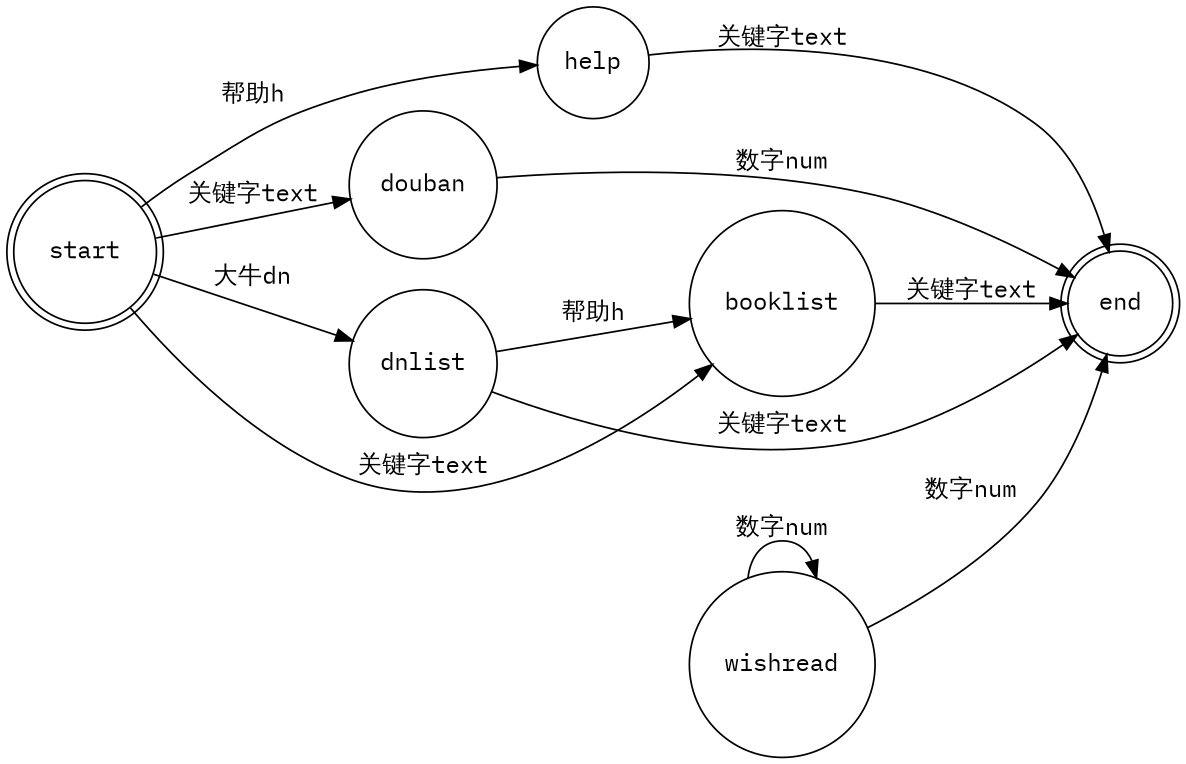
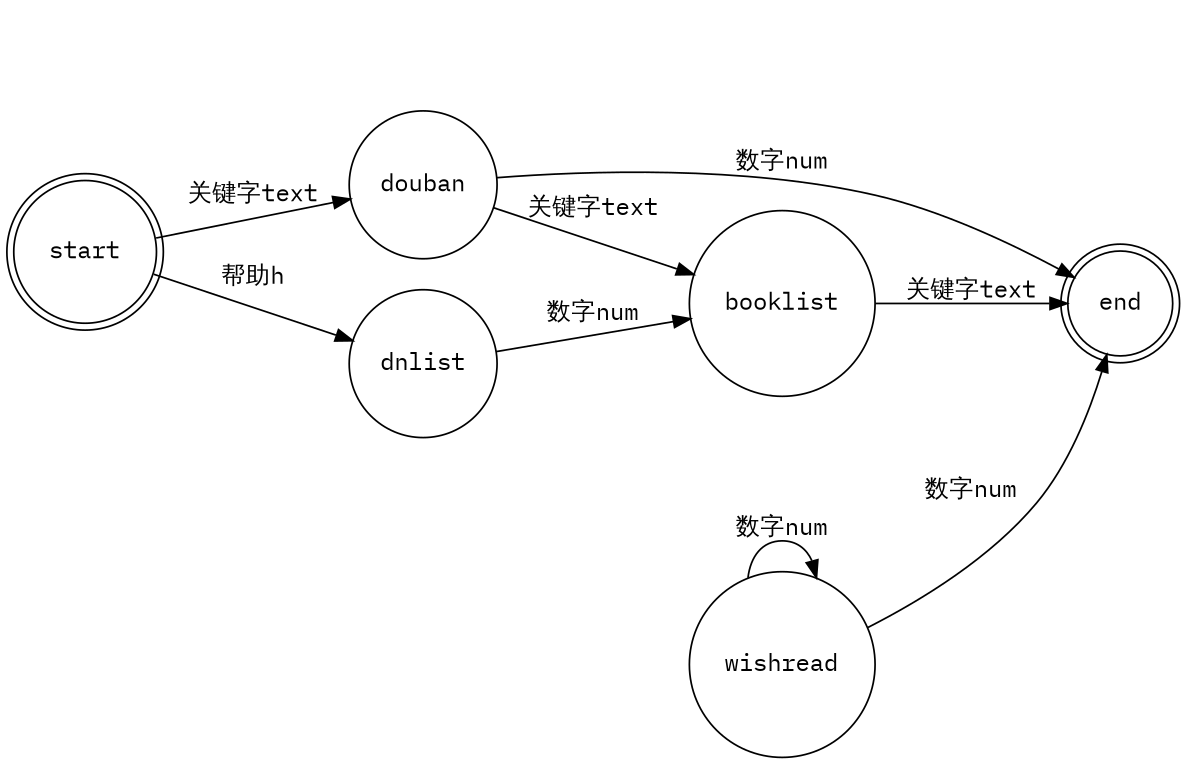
(593, 63) -> none
(253, 277) -> (253, 277)
(593, 313) -> (593, 313)
(785, 449) -> none
(397, 490) -> (585, 238)
